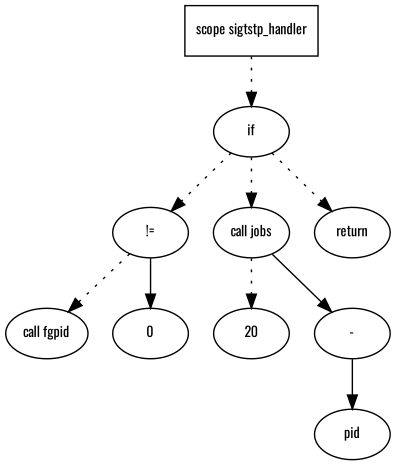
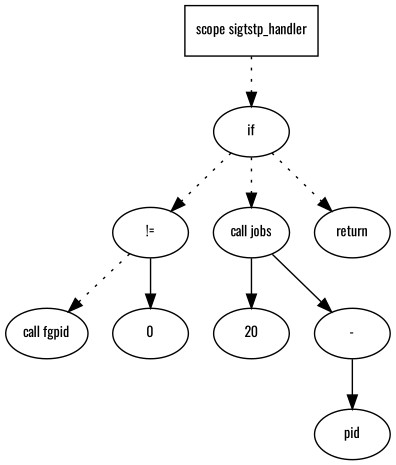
(251, 276) -> (251, 276)
